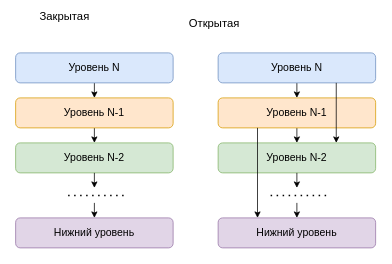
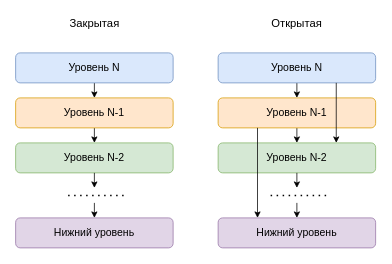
(64, 15) -> (94, 23)
(214, 23) -> (297, 23)
